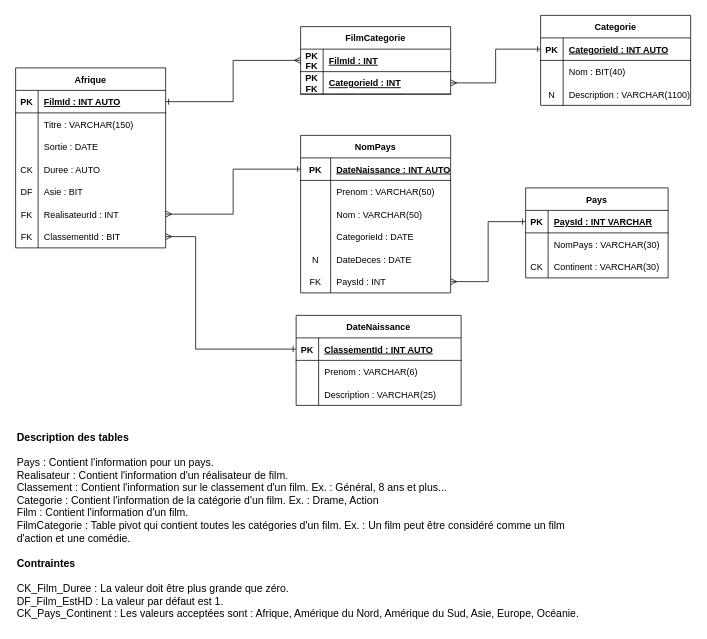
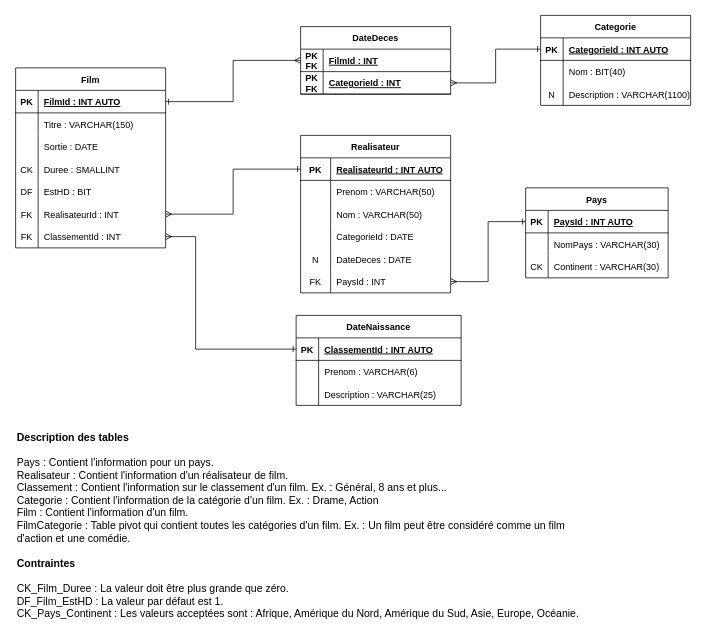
(375, 38) -> (375, 38)
(90, 80) -> (90, 80)
(375, 147) -> (375, 147)
(70, 170) -> (80, 170)
(391, 170) -> (389, 170)
(64, 192) -> (68, 192)
(599, 222) -> (592, 222)
(84, 237) -> (84, 237)
